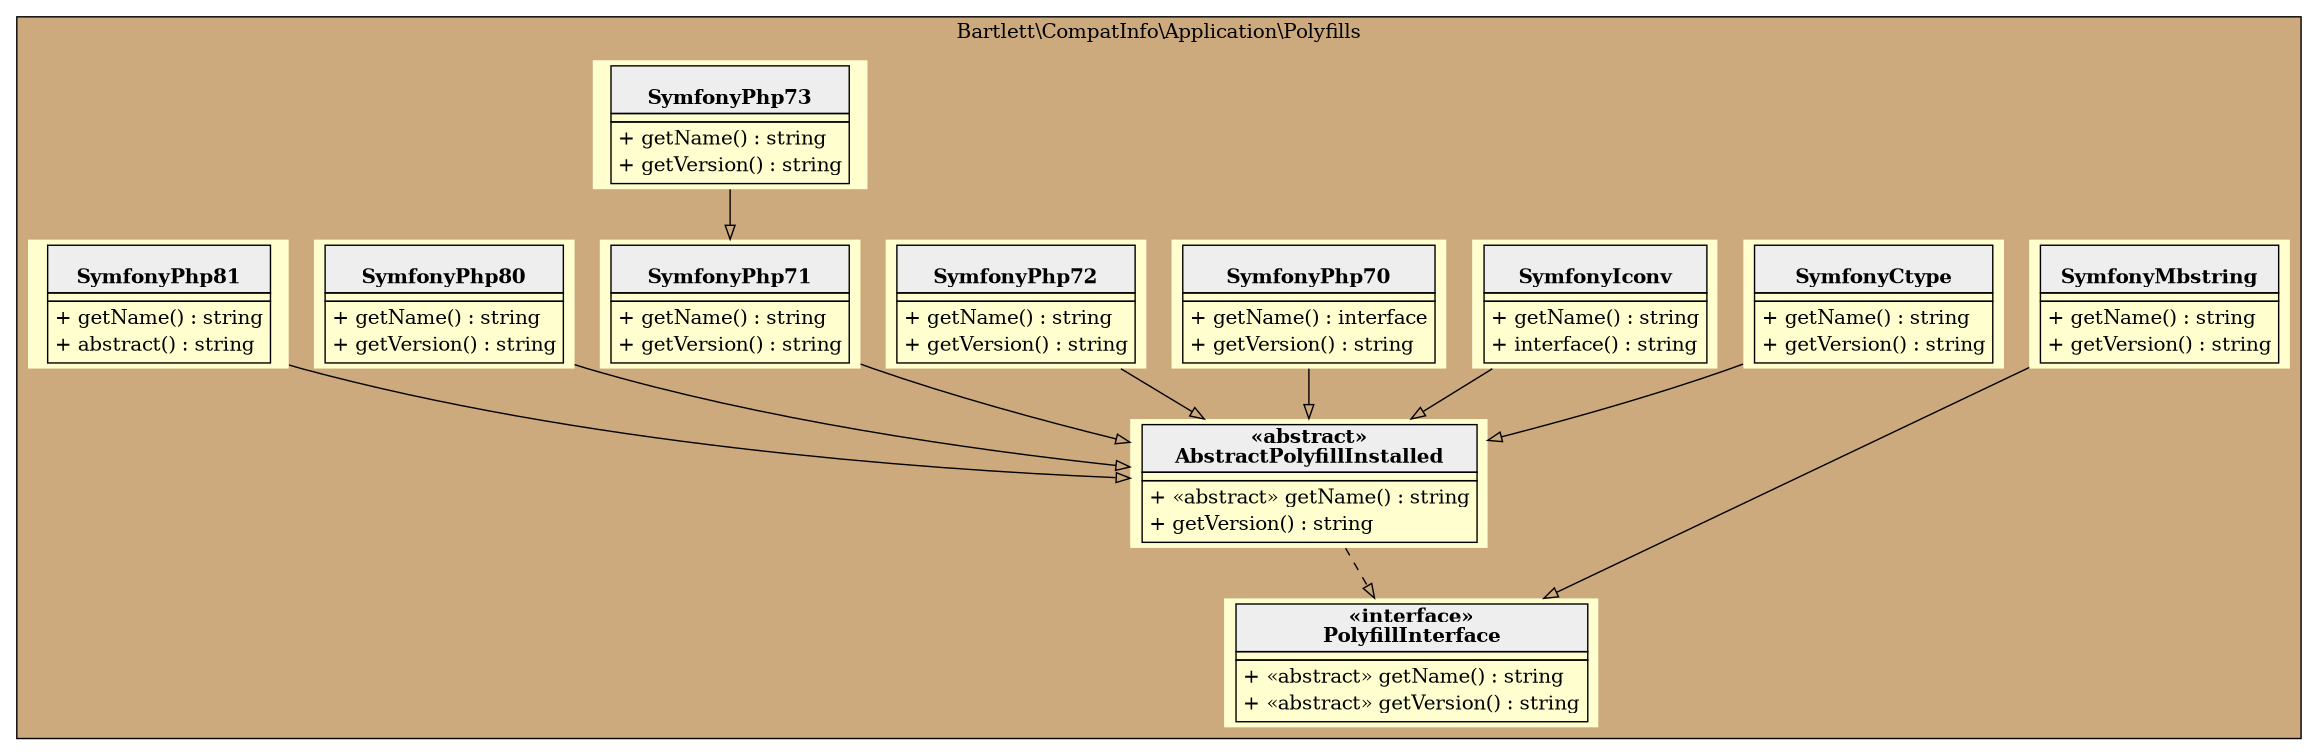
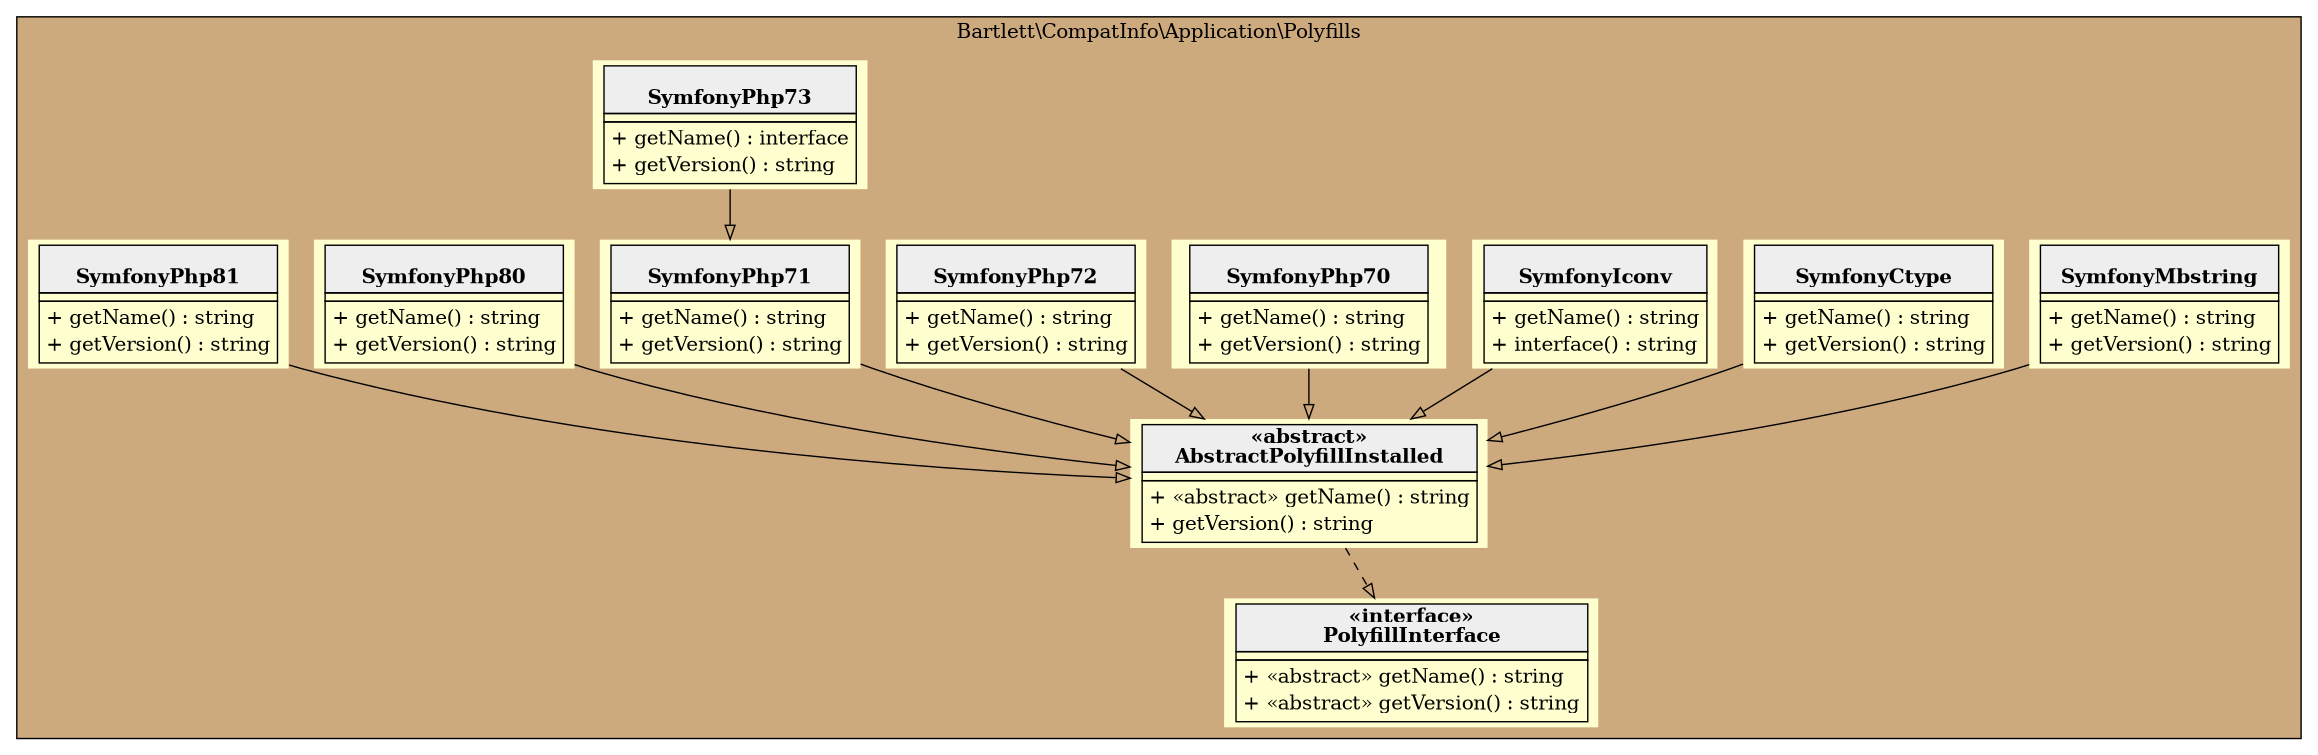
(722, 139) -> (730, 139)
(1309, 318) -> (1301, 318)
(155, 345) -> (158, 345)
(1793, 480) -> (1768, 426)
